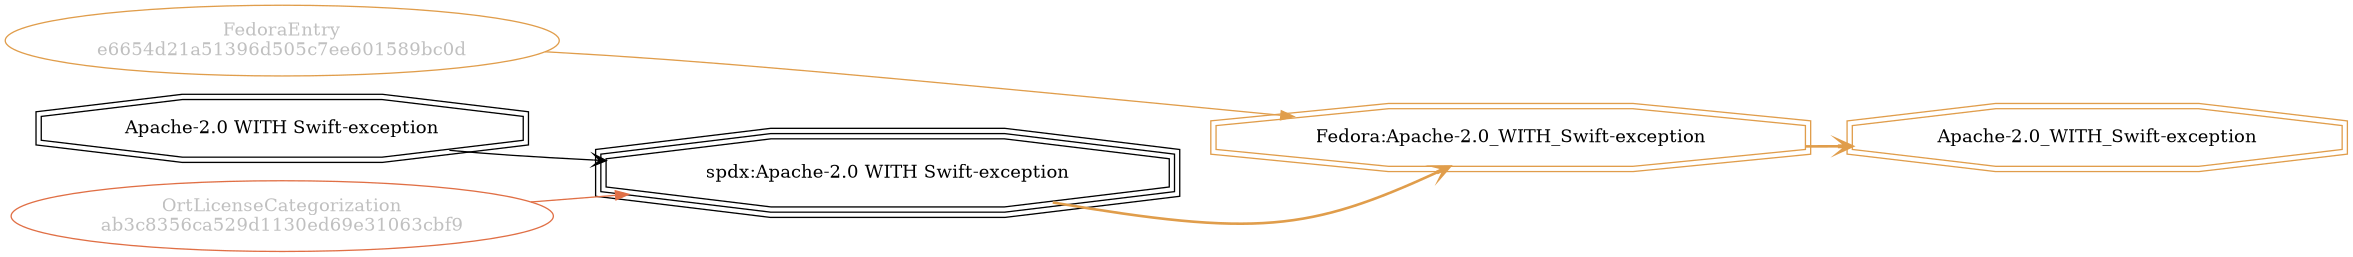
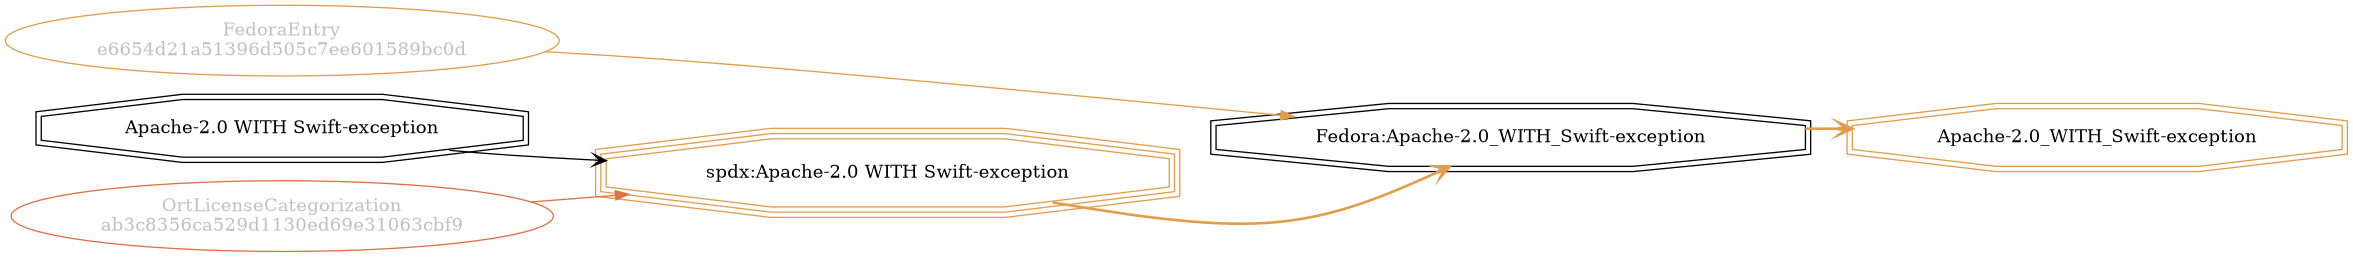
(1511, 138) -> (1511, 138)
(1822, 146) -> (1822, 129)
(888, 173) -> (888, 173)
